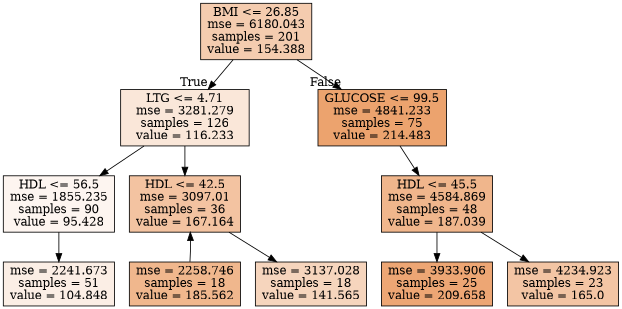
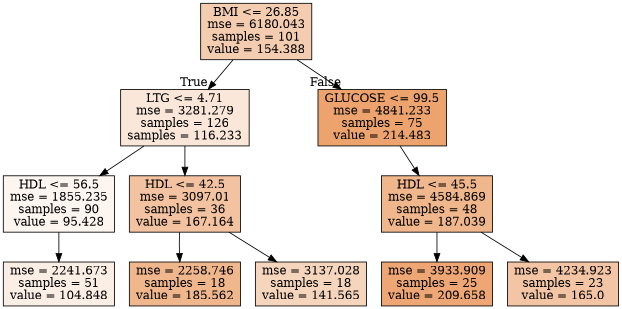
(256, 32) -> (256, 32)
(185, 118) -> (185, 118)
(190, 251) -> (179, 243)
(437, 284) -> (437, 284)
